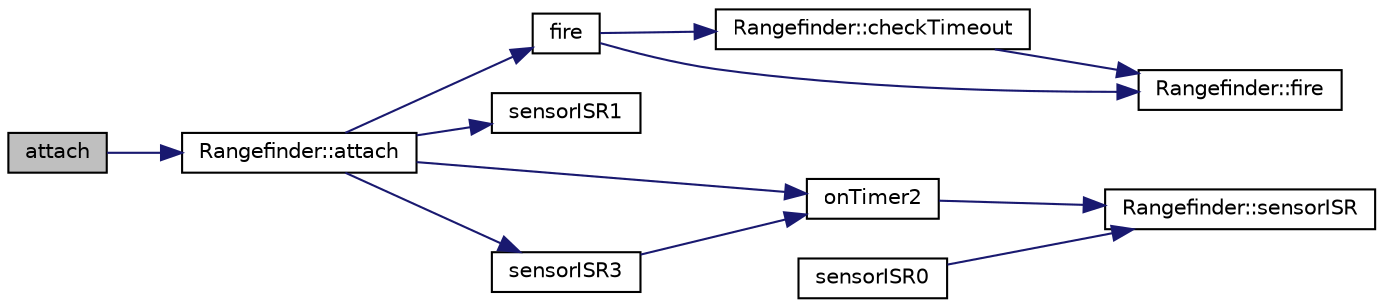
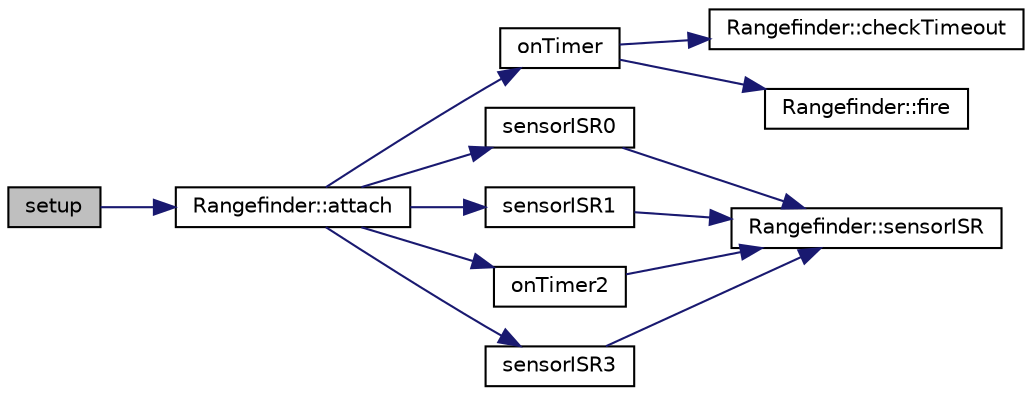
(566, 33) -> (560, 48)
(1056, 60) -> none
(58, 153) -> (54, 207)
none -> (416, 171)
none -> (672, 215)
(713, 237) -> (703, 302)
